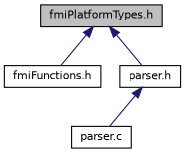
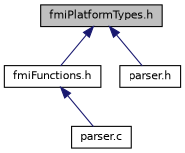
(122, 111) -> (81, 111)
